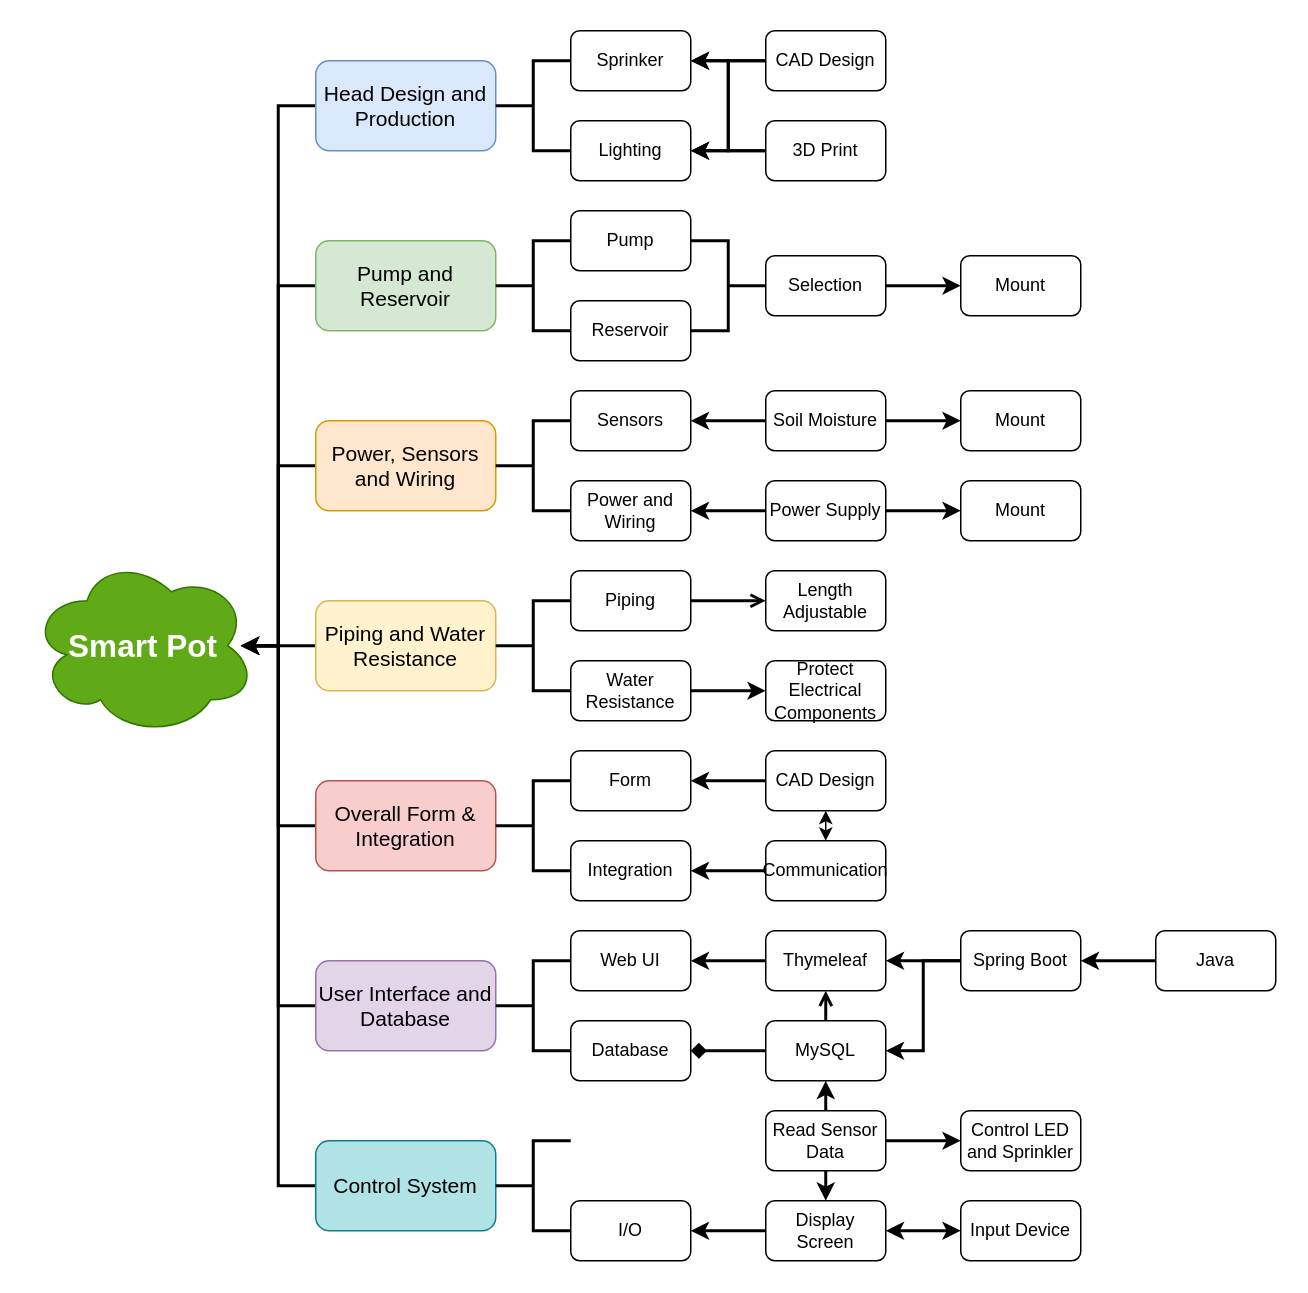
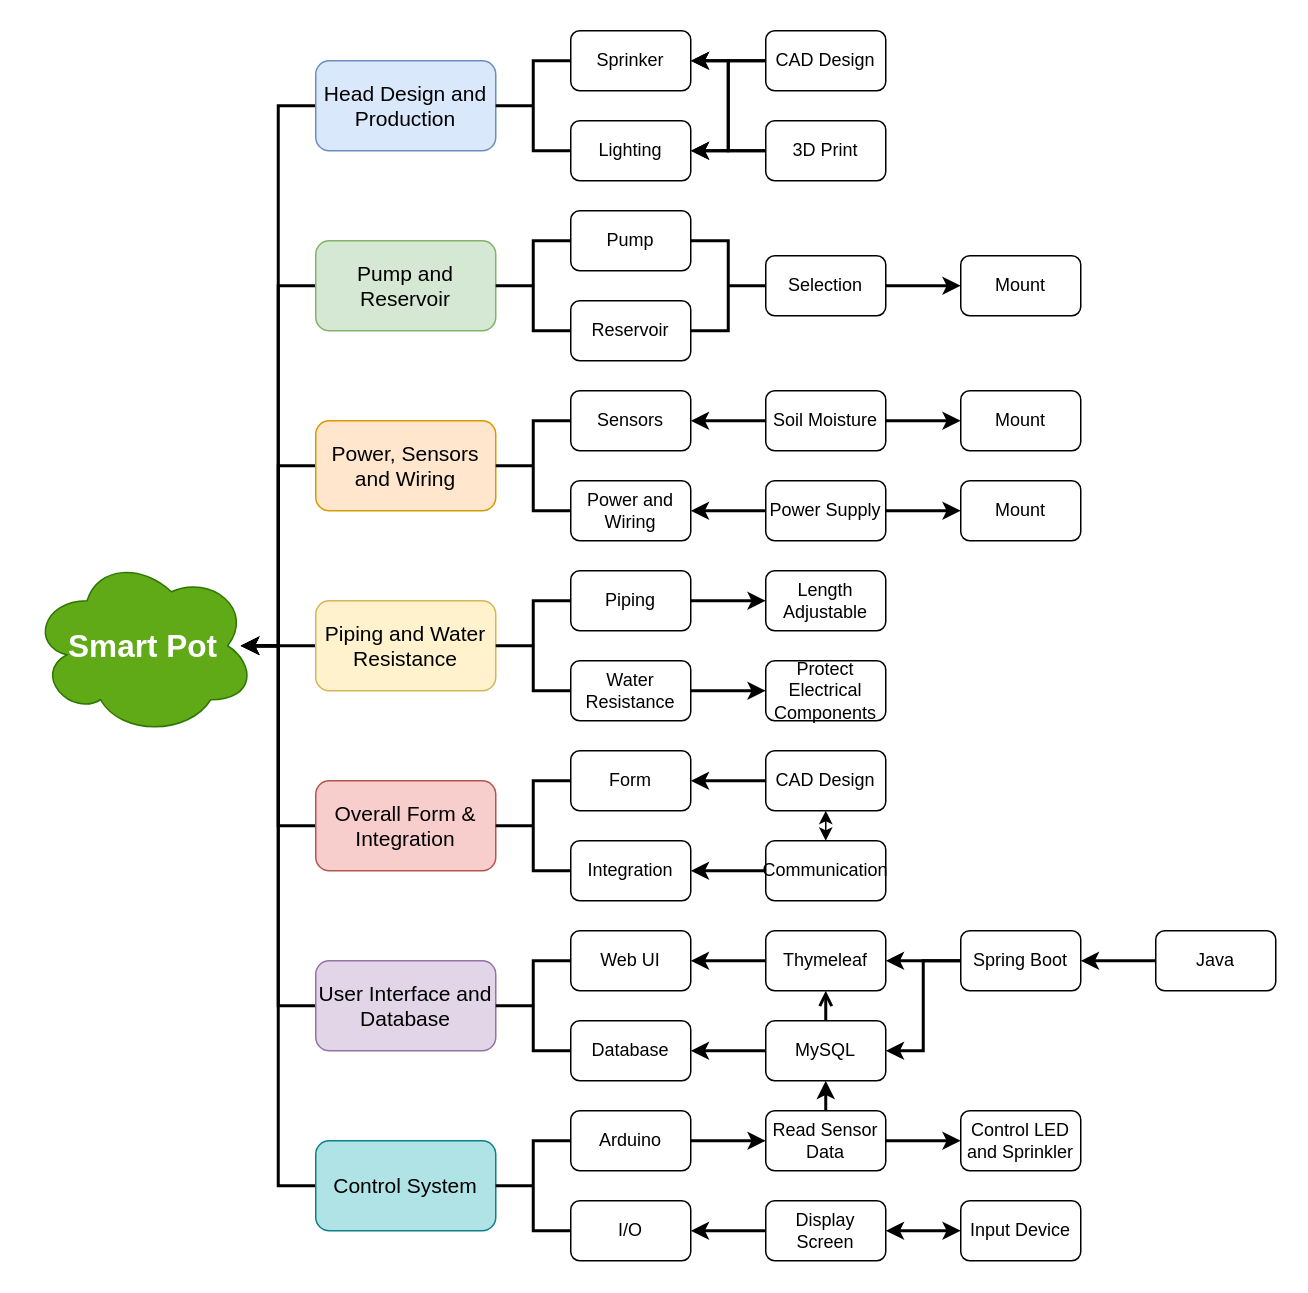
(752, 601) -> (750, 601)
(706, 1051) -> (705, 1051)
none -> (631, 1141)
none -> (722, 1141)
(826, 1179) -> none
